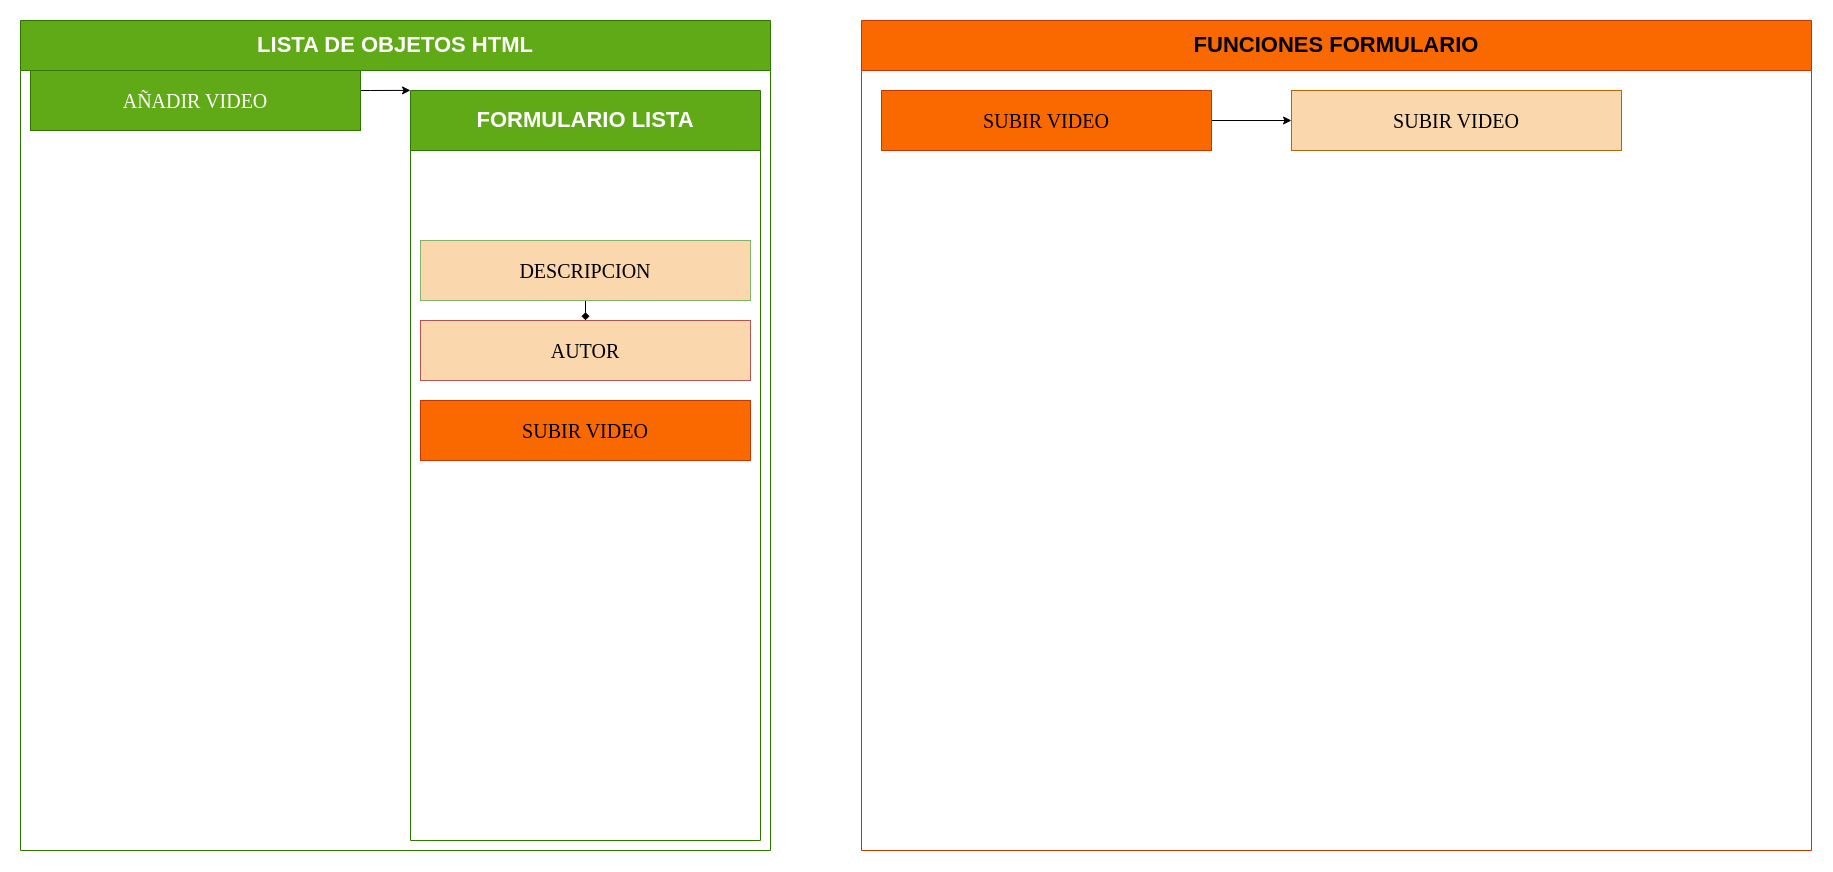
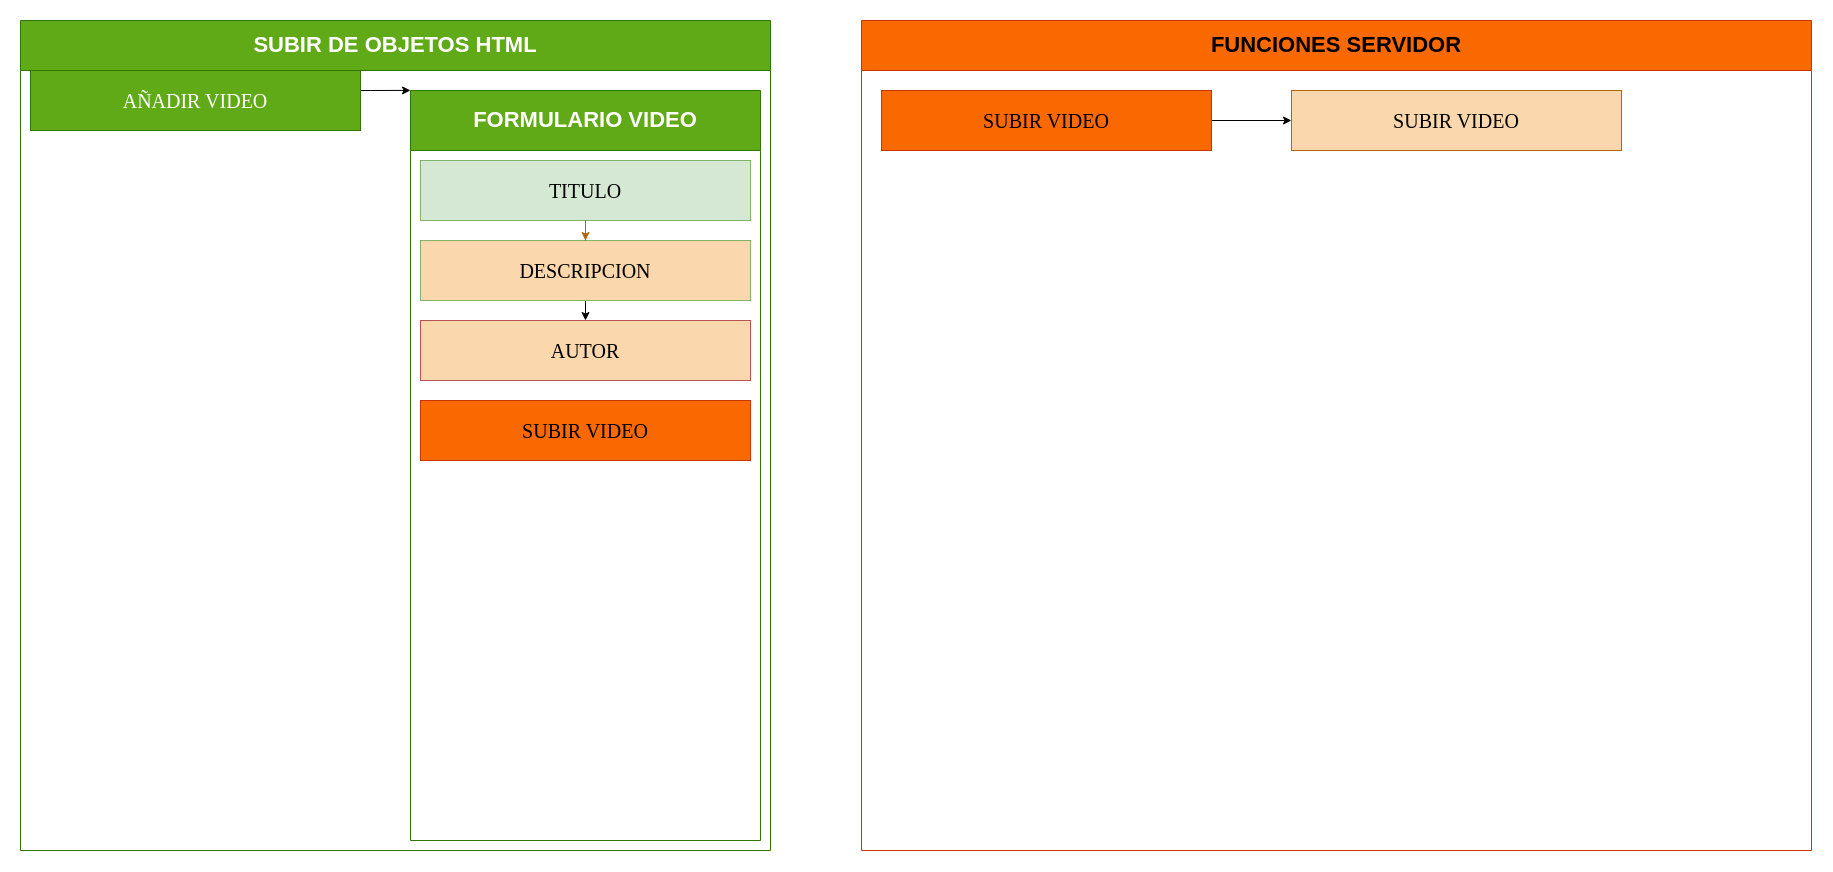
(396, 46) -> (396, 46)
(1337, 46) -> (1337, 46)
(586, 121) -> (586, 121)
none -> (586, 191)
none -> (586, 235)
(586, 311) -> (586, 312)
